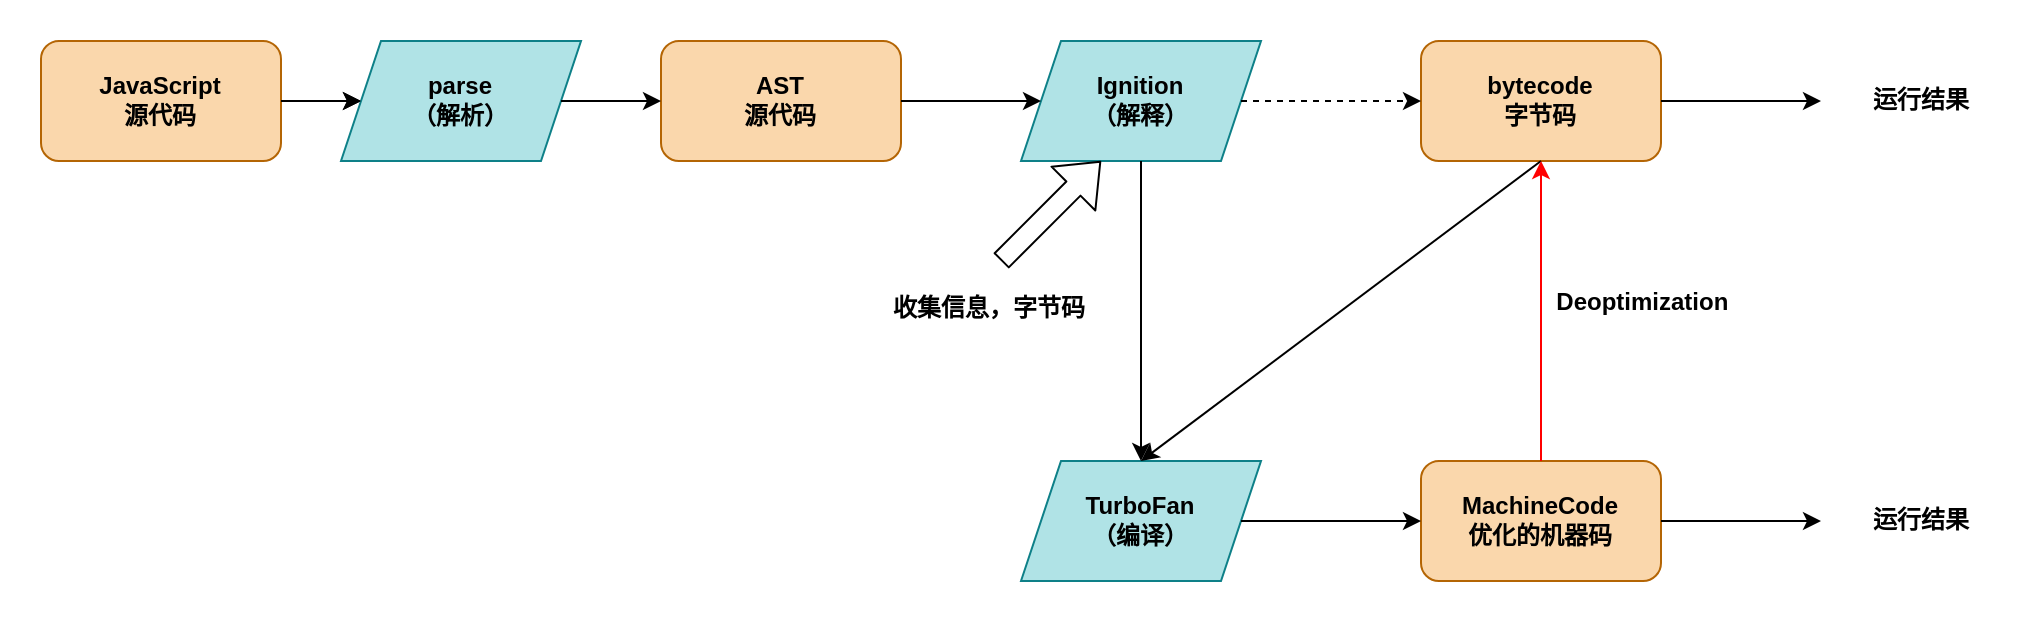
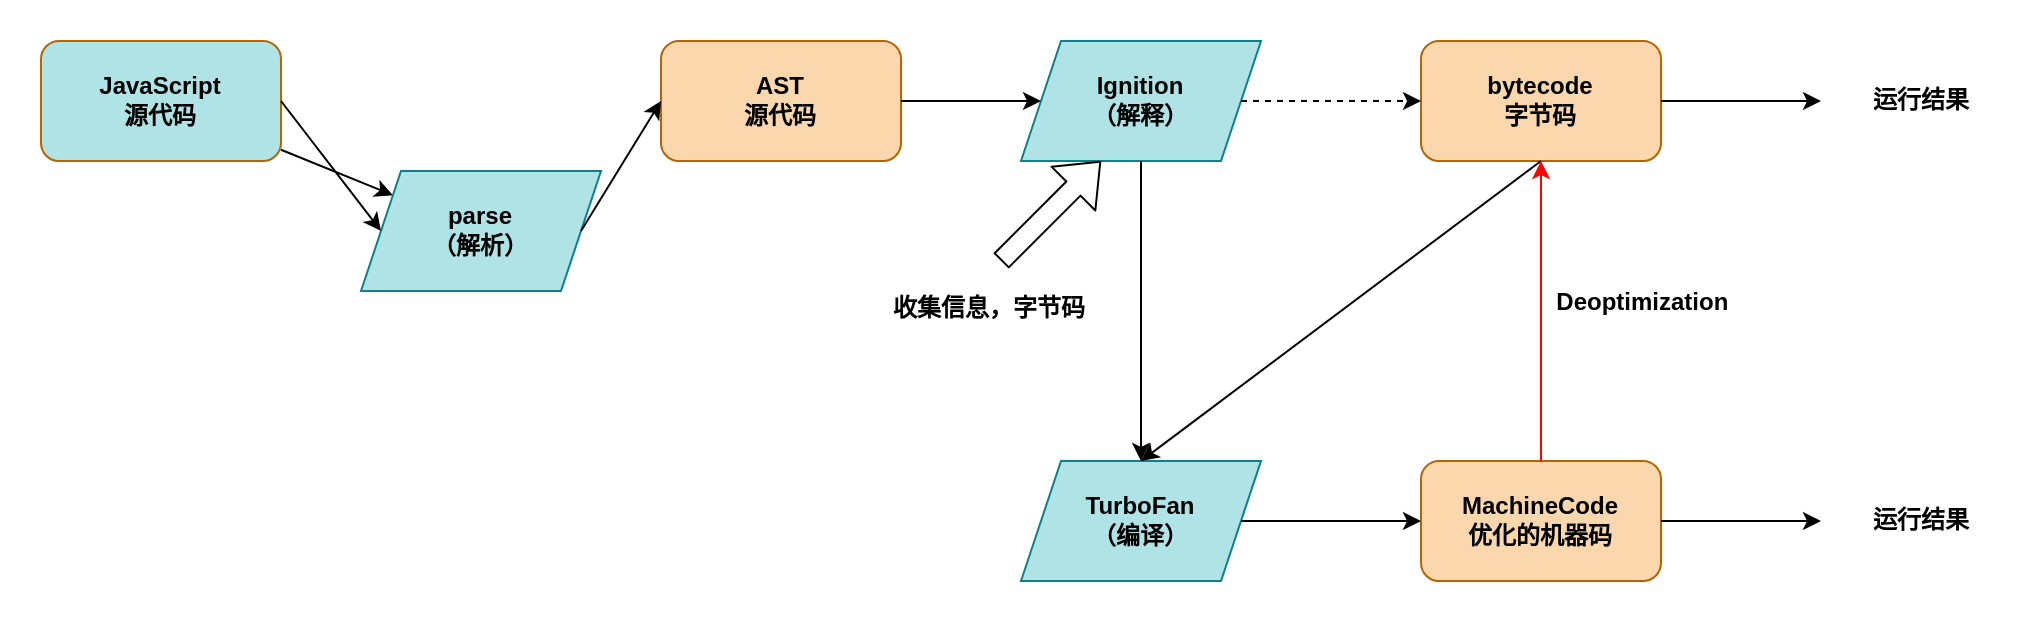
(161, 101) -> (161, 101)
(461, 101) -> (481, 231)
